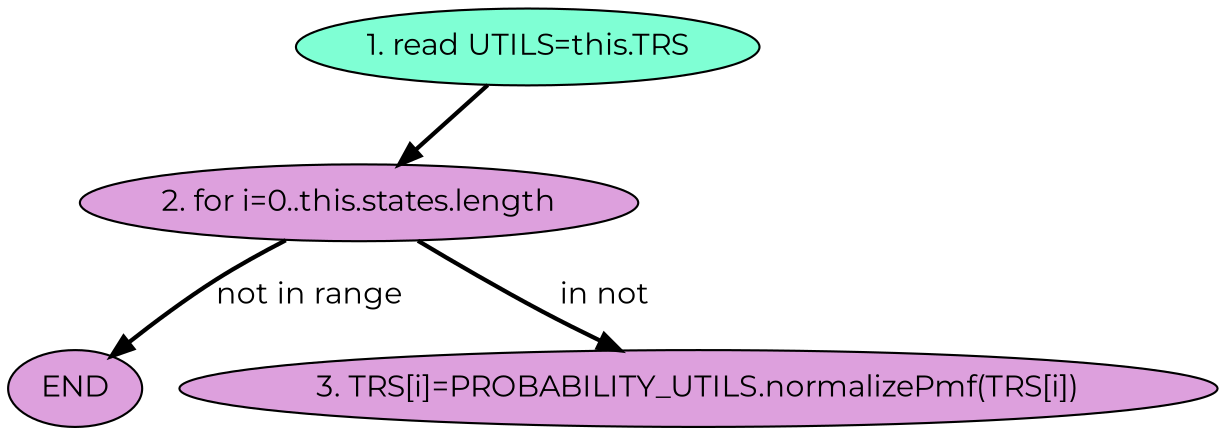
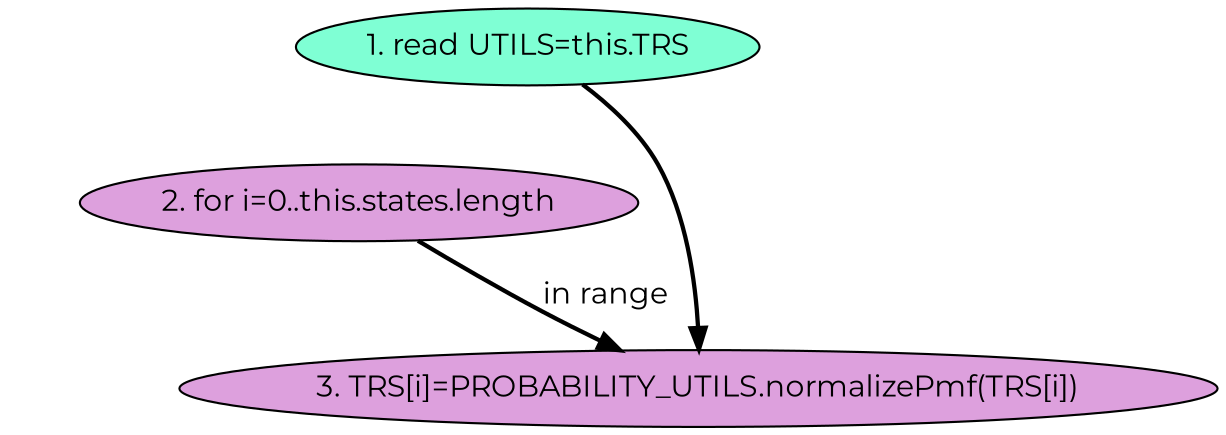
(452, 117) -> (671, 191)
(606, 296) -> (606, 296)
(75, 389) -> none
